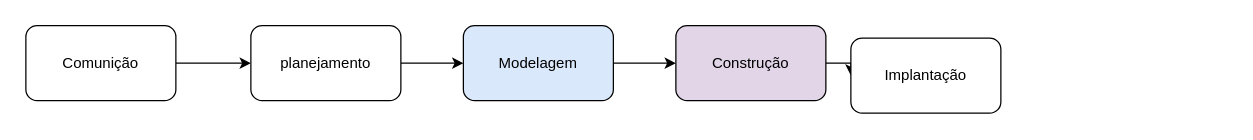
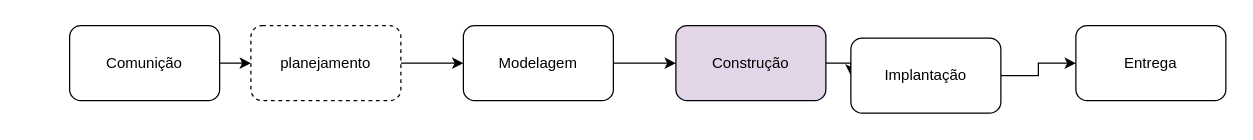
(101, 63) -> (144, 63)
(326, 63) -> (326, 63)
(538, 63) -> (538, 63)
none -> (1151, 63)
none -> (1038, 74)
